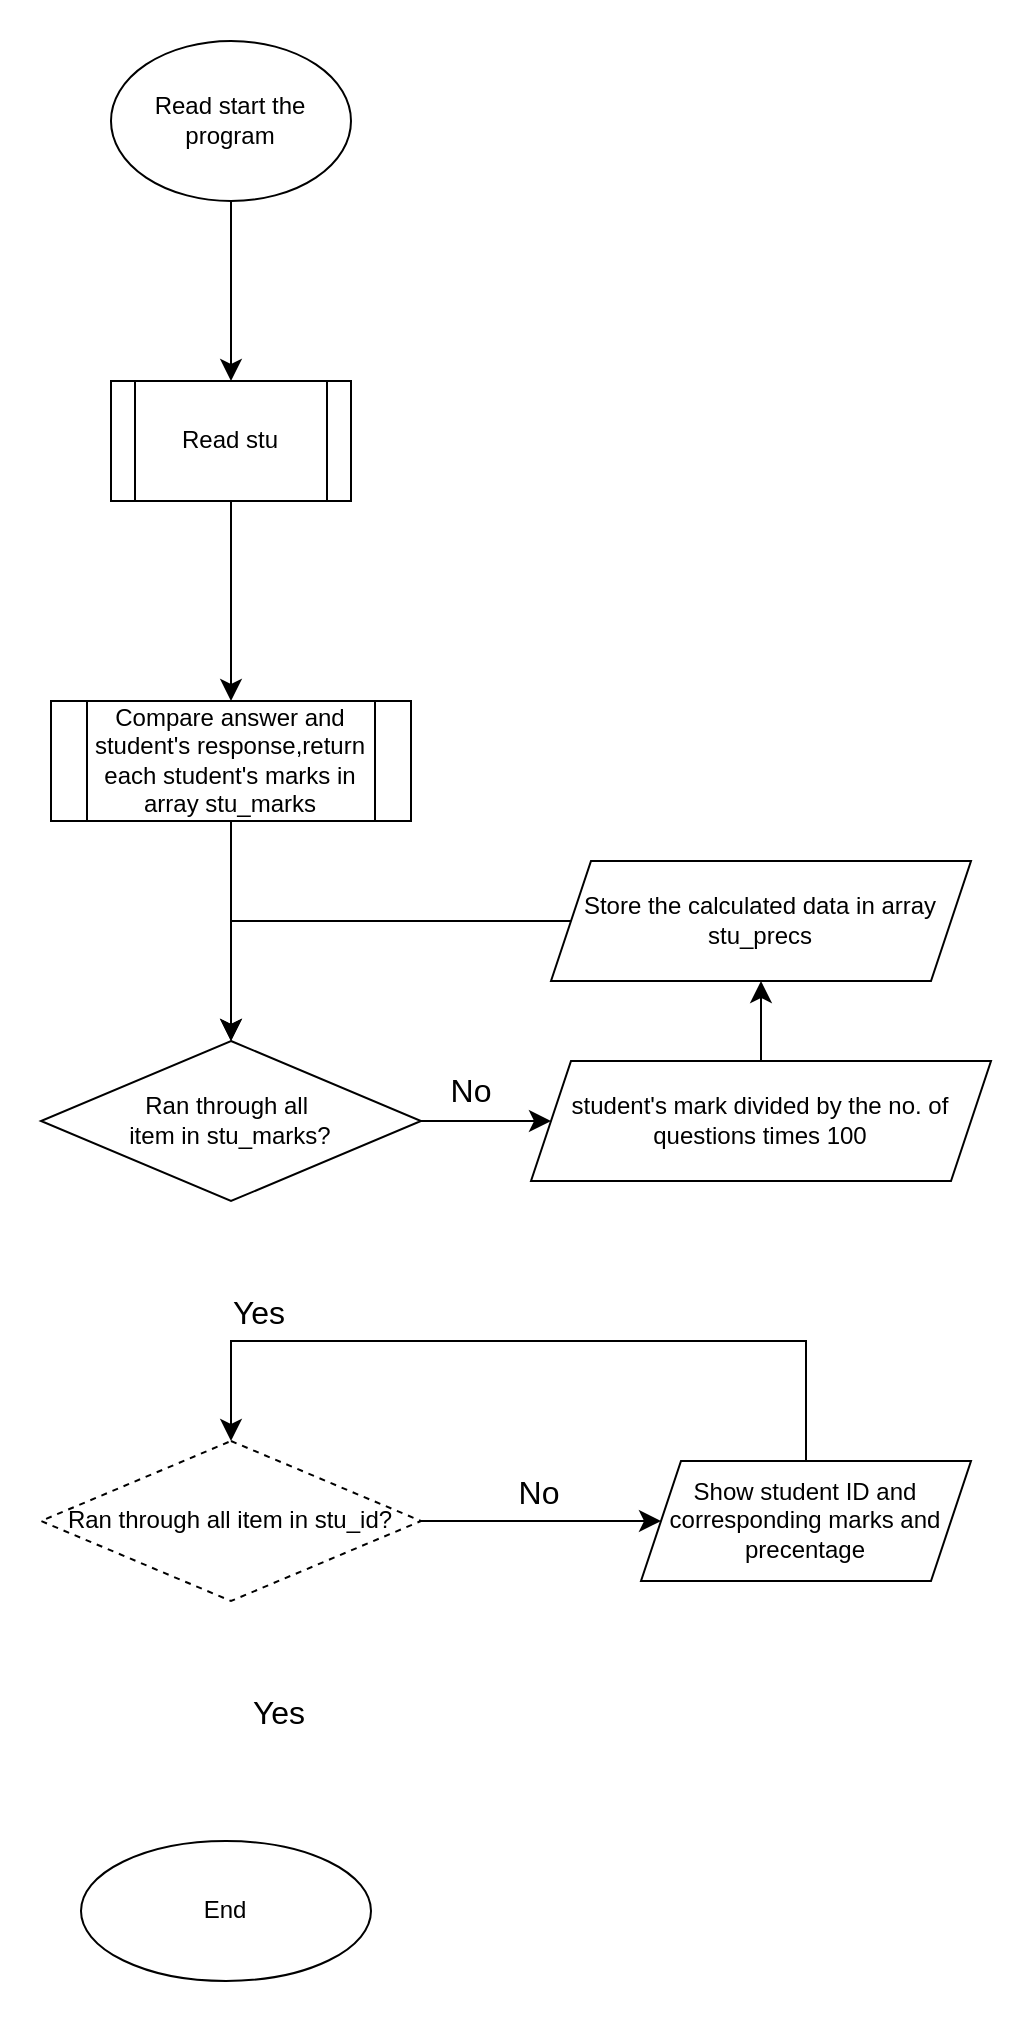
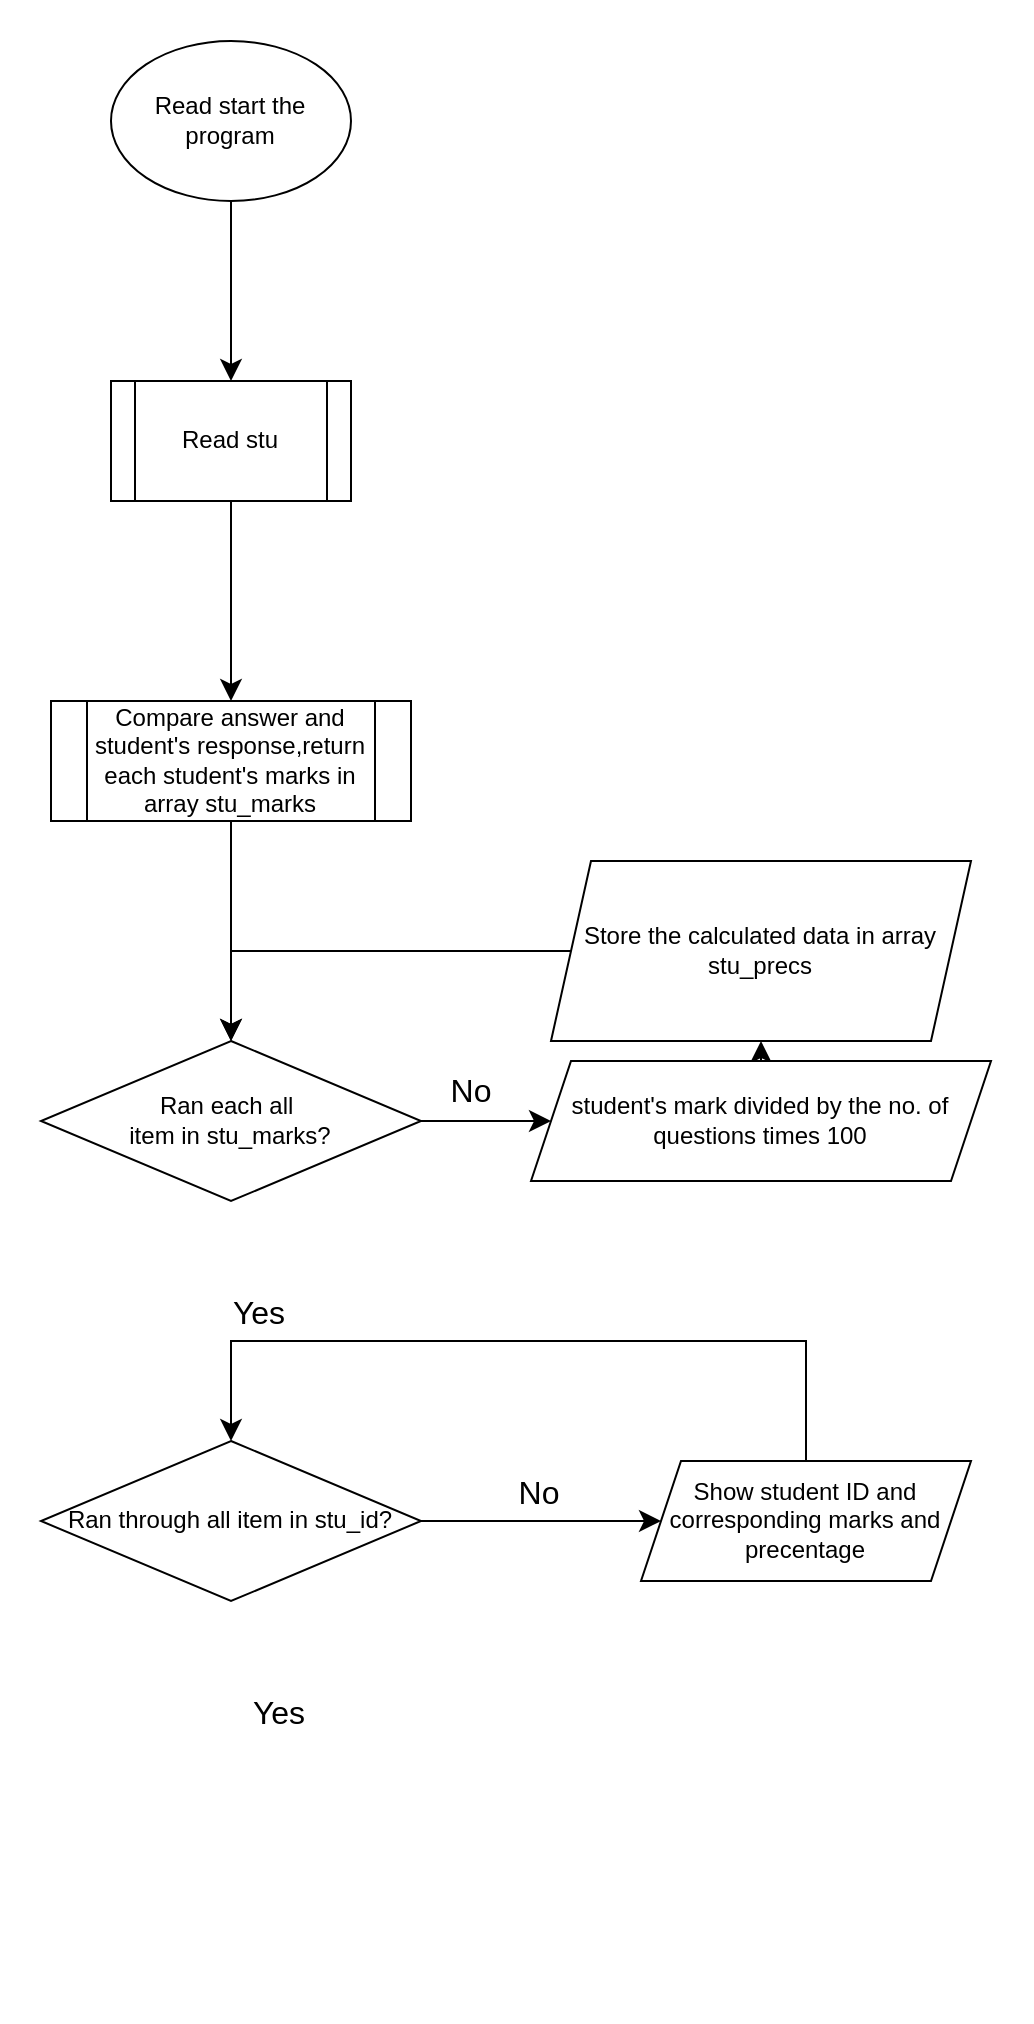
(761, 921) -> (761, 951)
(231, 1121) -> (231, 1121)
(231, 1521) -> (231, 1521)
(226, 1911) -> none
